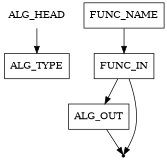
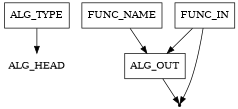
(37, 37) -> (37, 37)
(124, 37) -> (137, 38)
